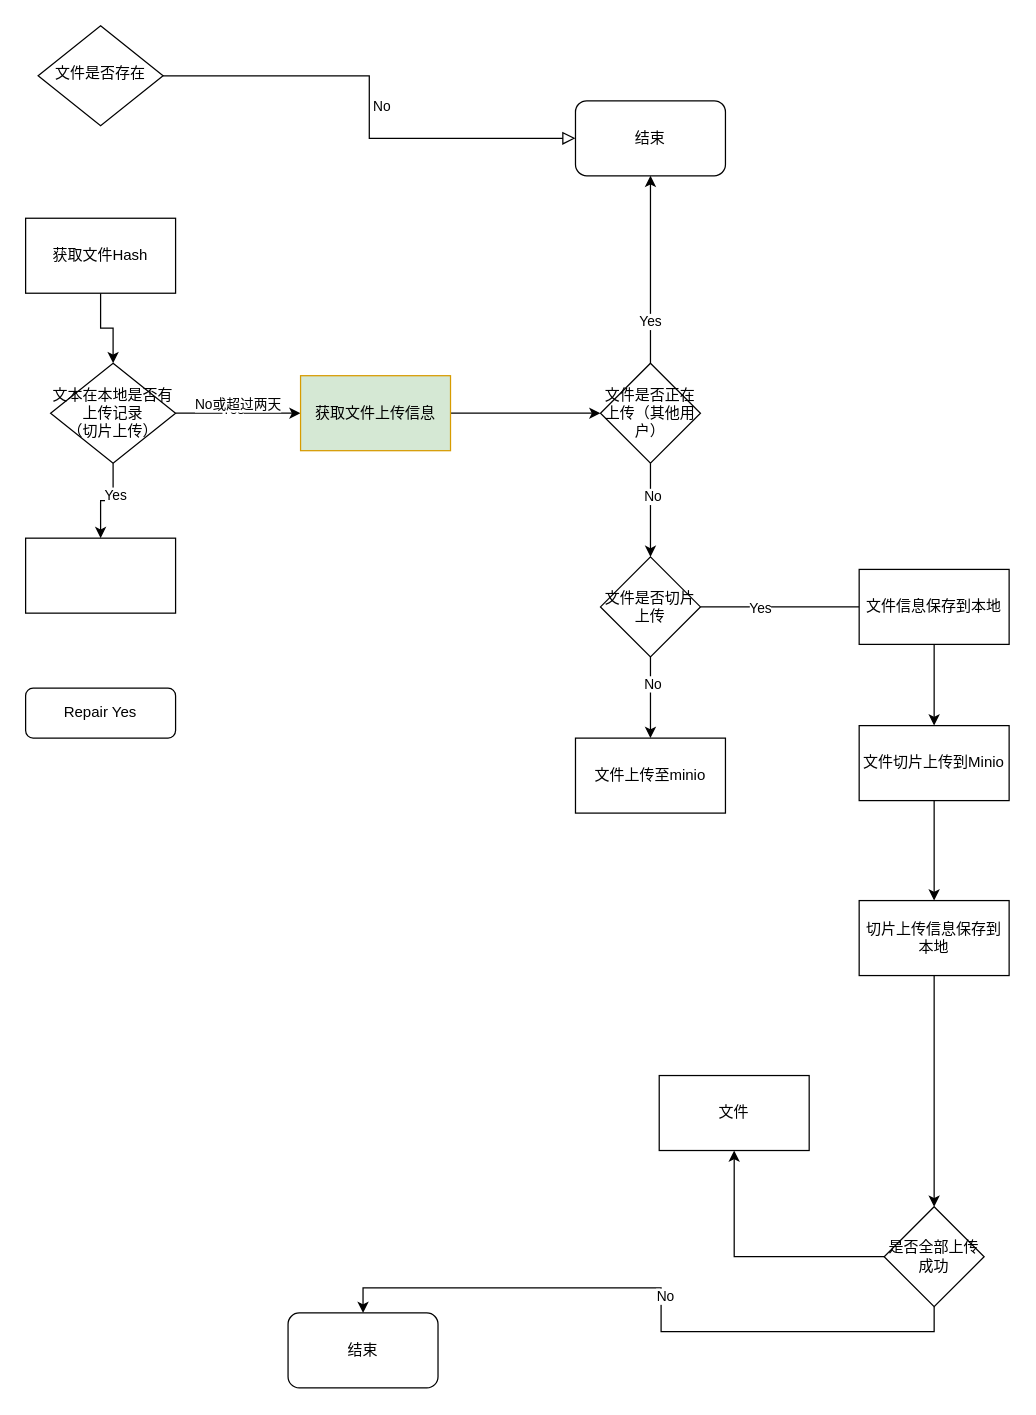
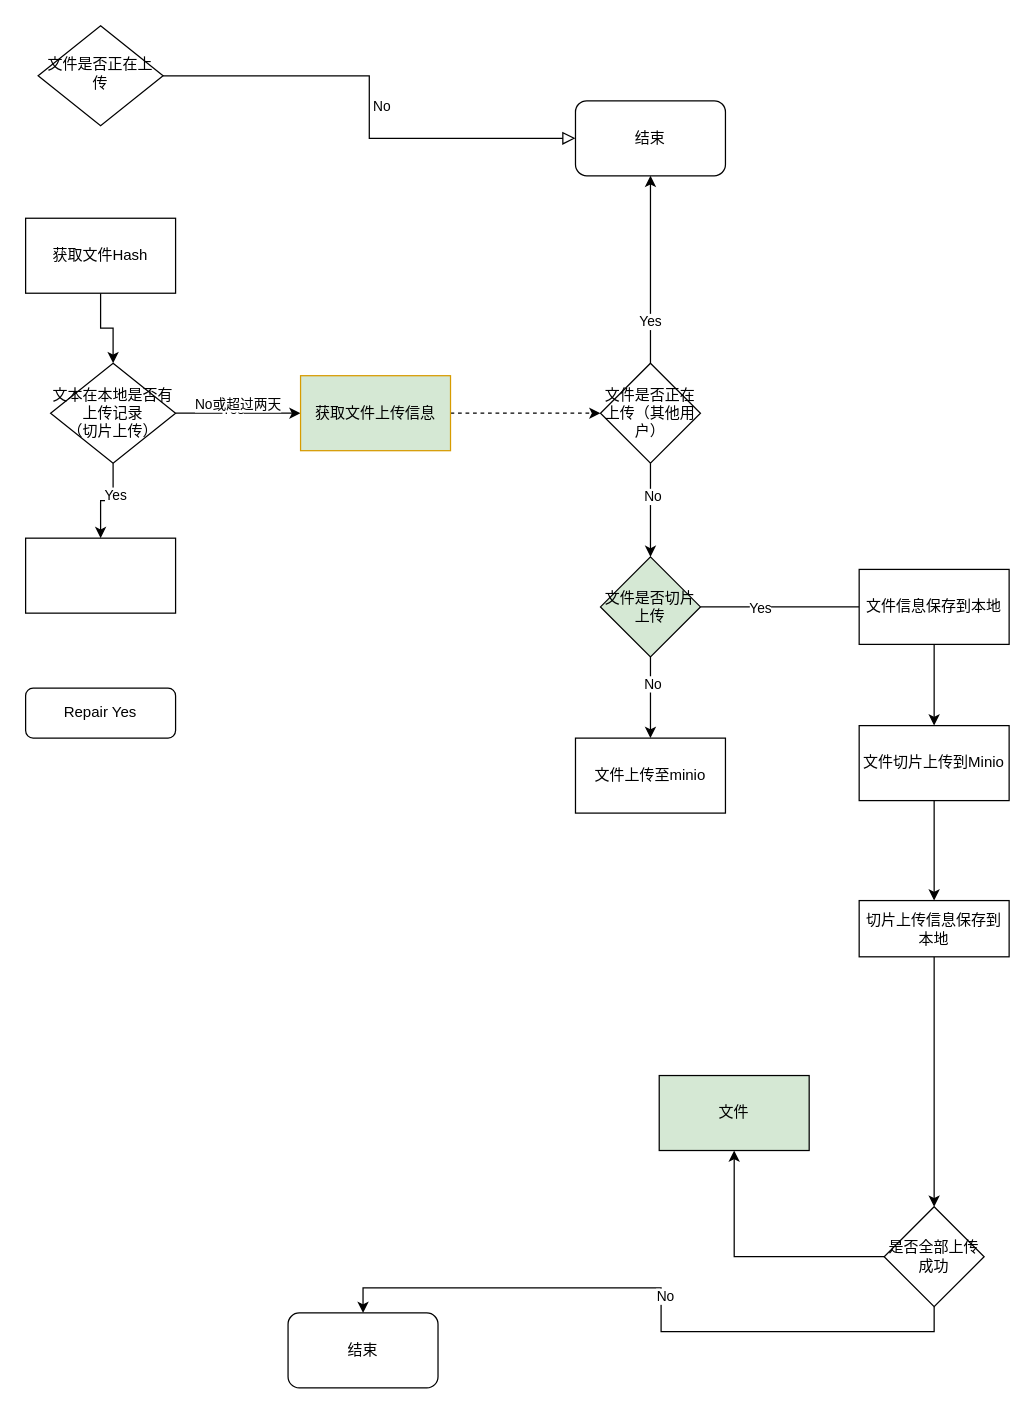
(101, 73) -> (101, 73)
(522, 413) -> (522, 413)
(651, 607) -> (651, 607)
(934, 938) -> (934, 929)
(734, 1113) -> (734, 1113)
